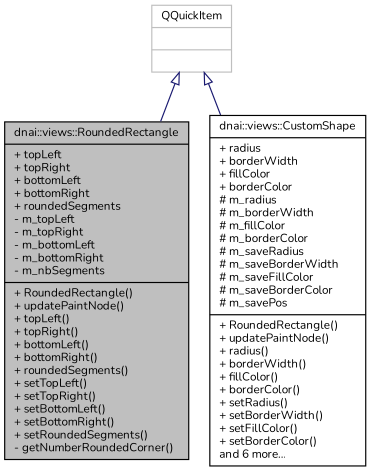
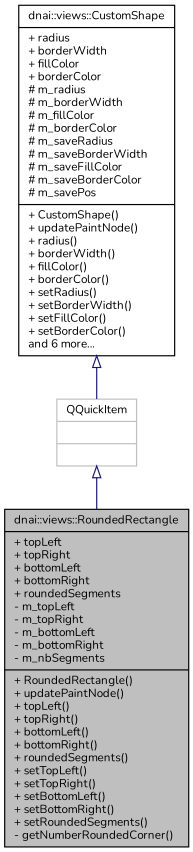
(215, 99) -> (97, 383)
(279, 325) -> (74, 215)
